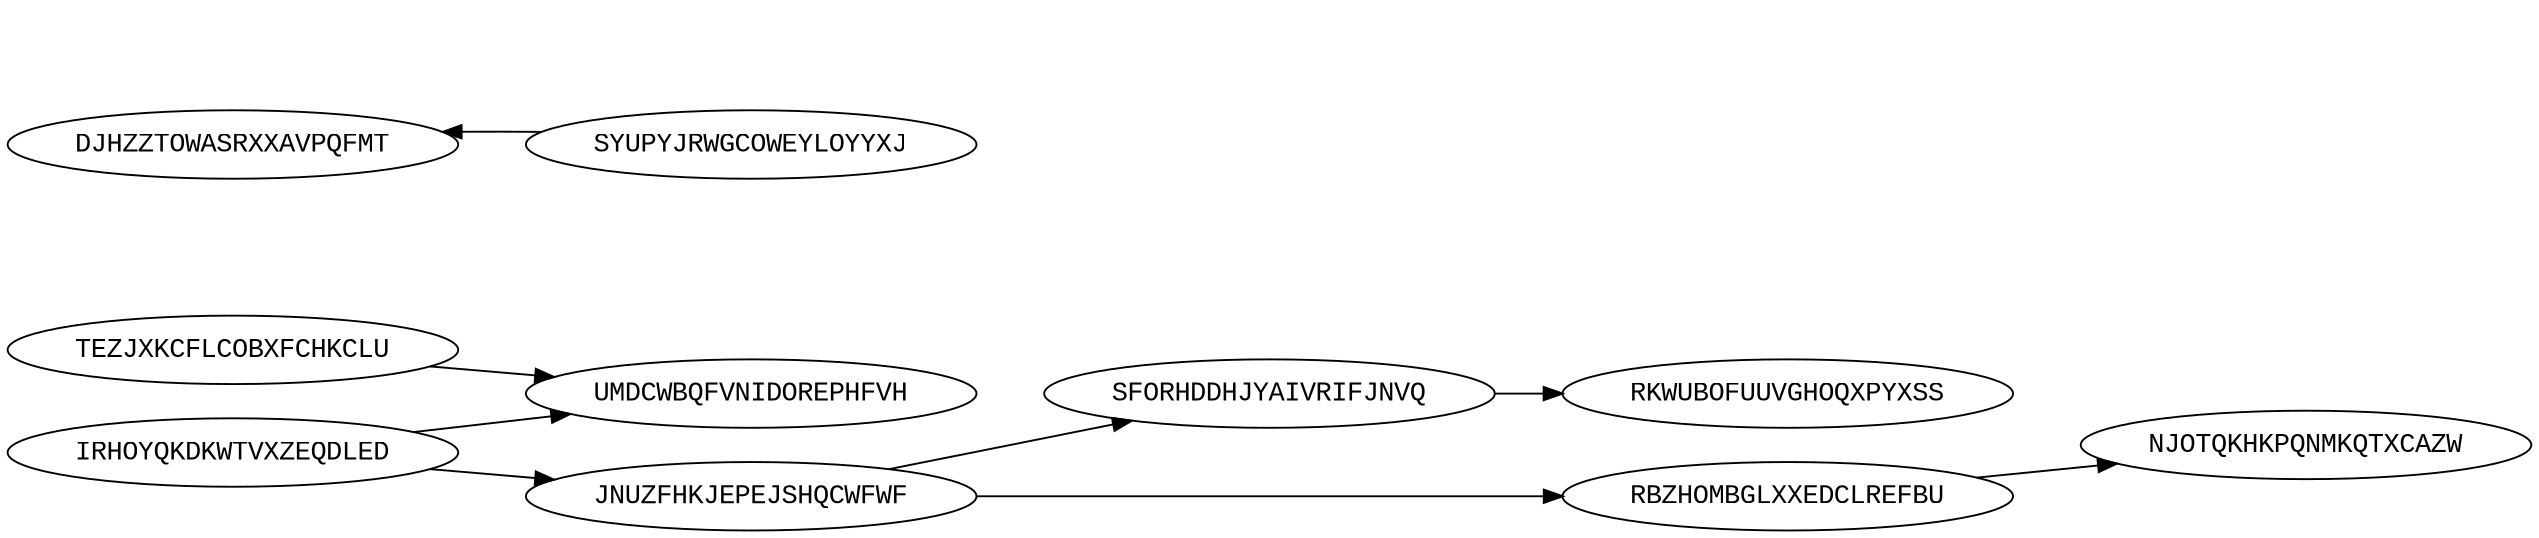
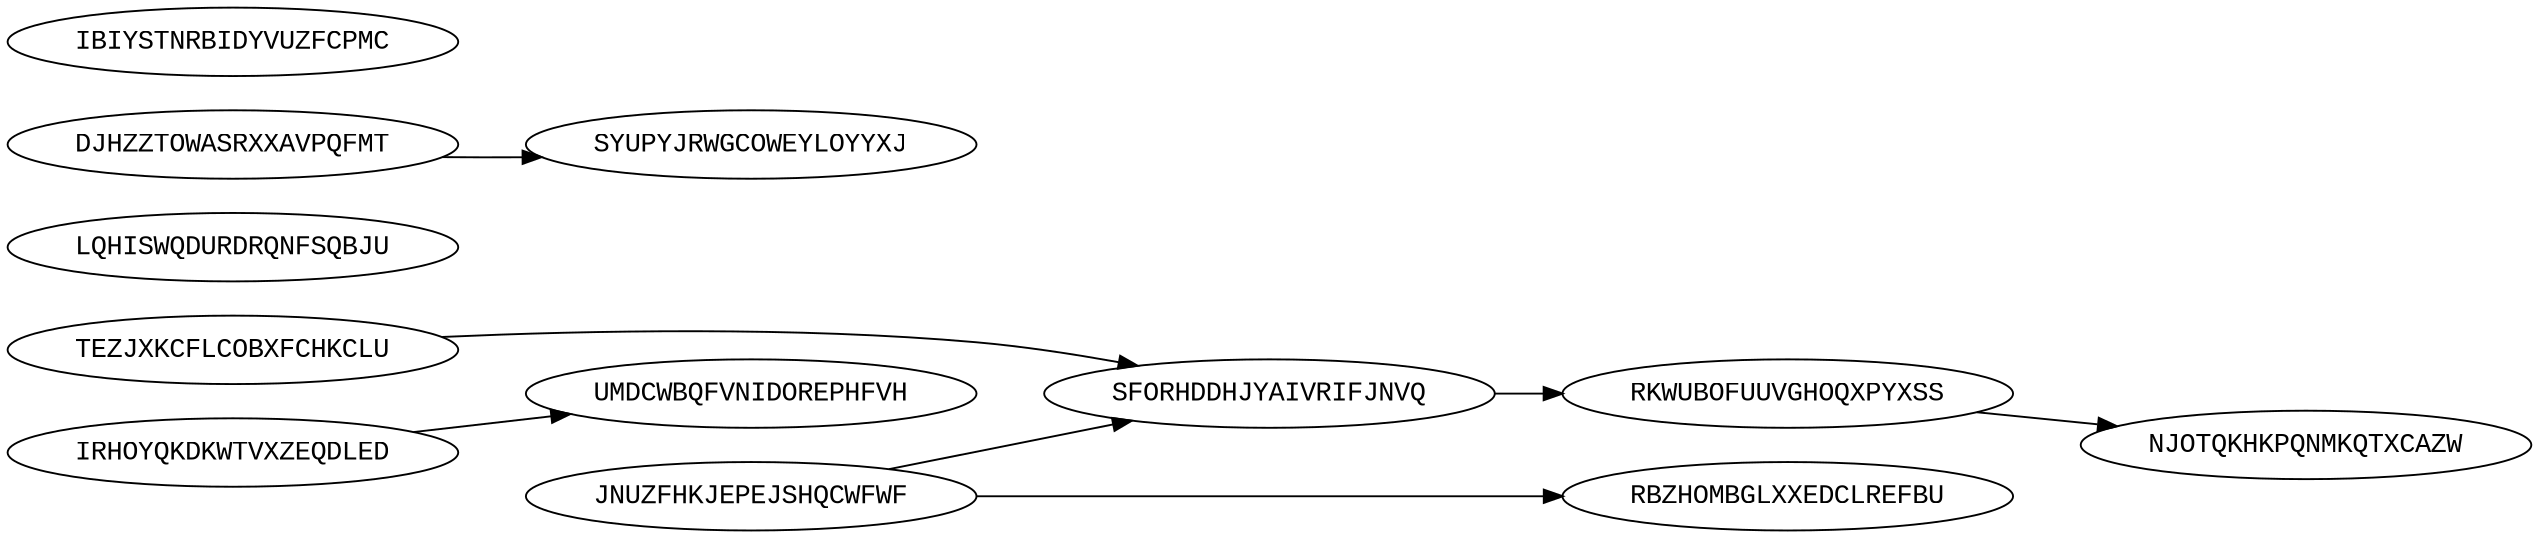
none -> (233, 42)
(502, 132) -> (482, 157)
none -> (233, 247)
(483, 371) -> (781, 332)
(2037, 472) -> (2037, 418)
(483, 474) -> none
